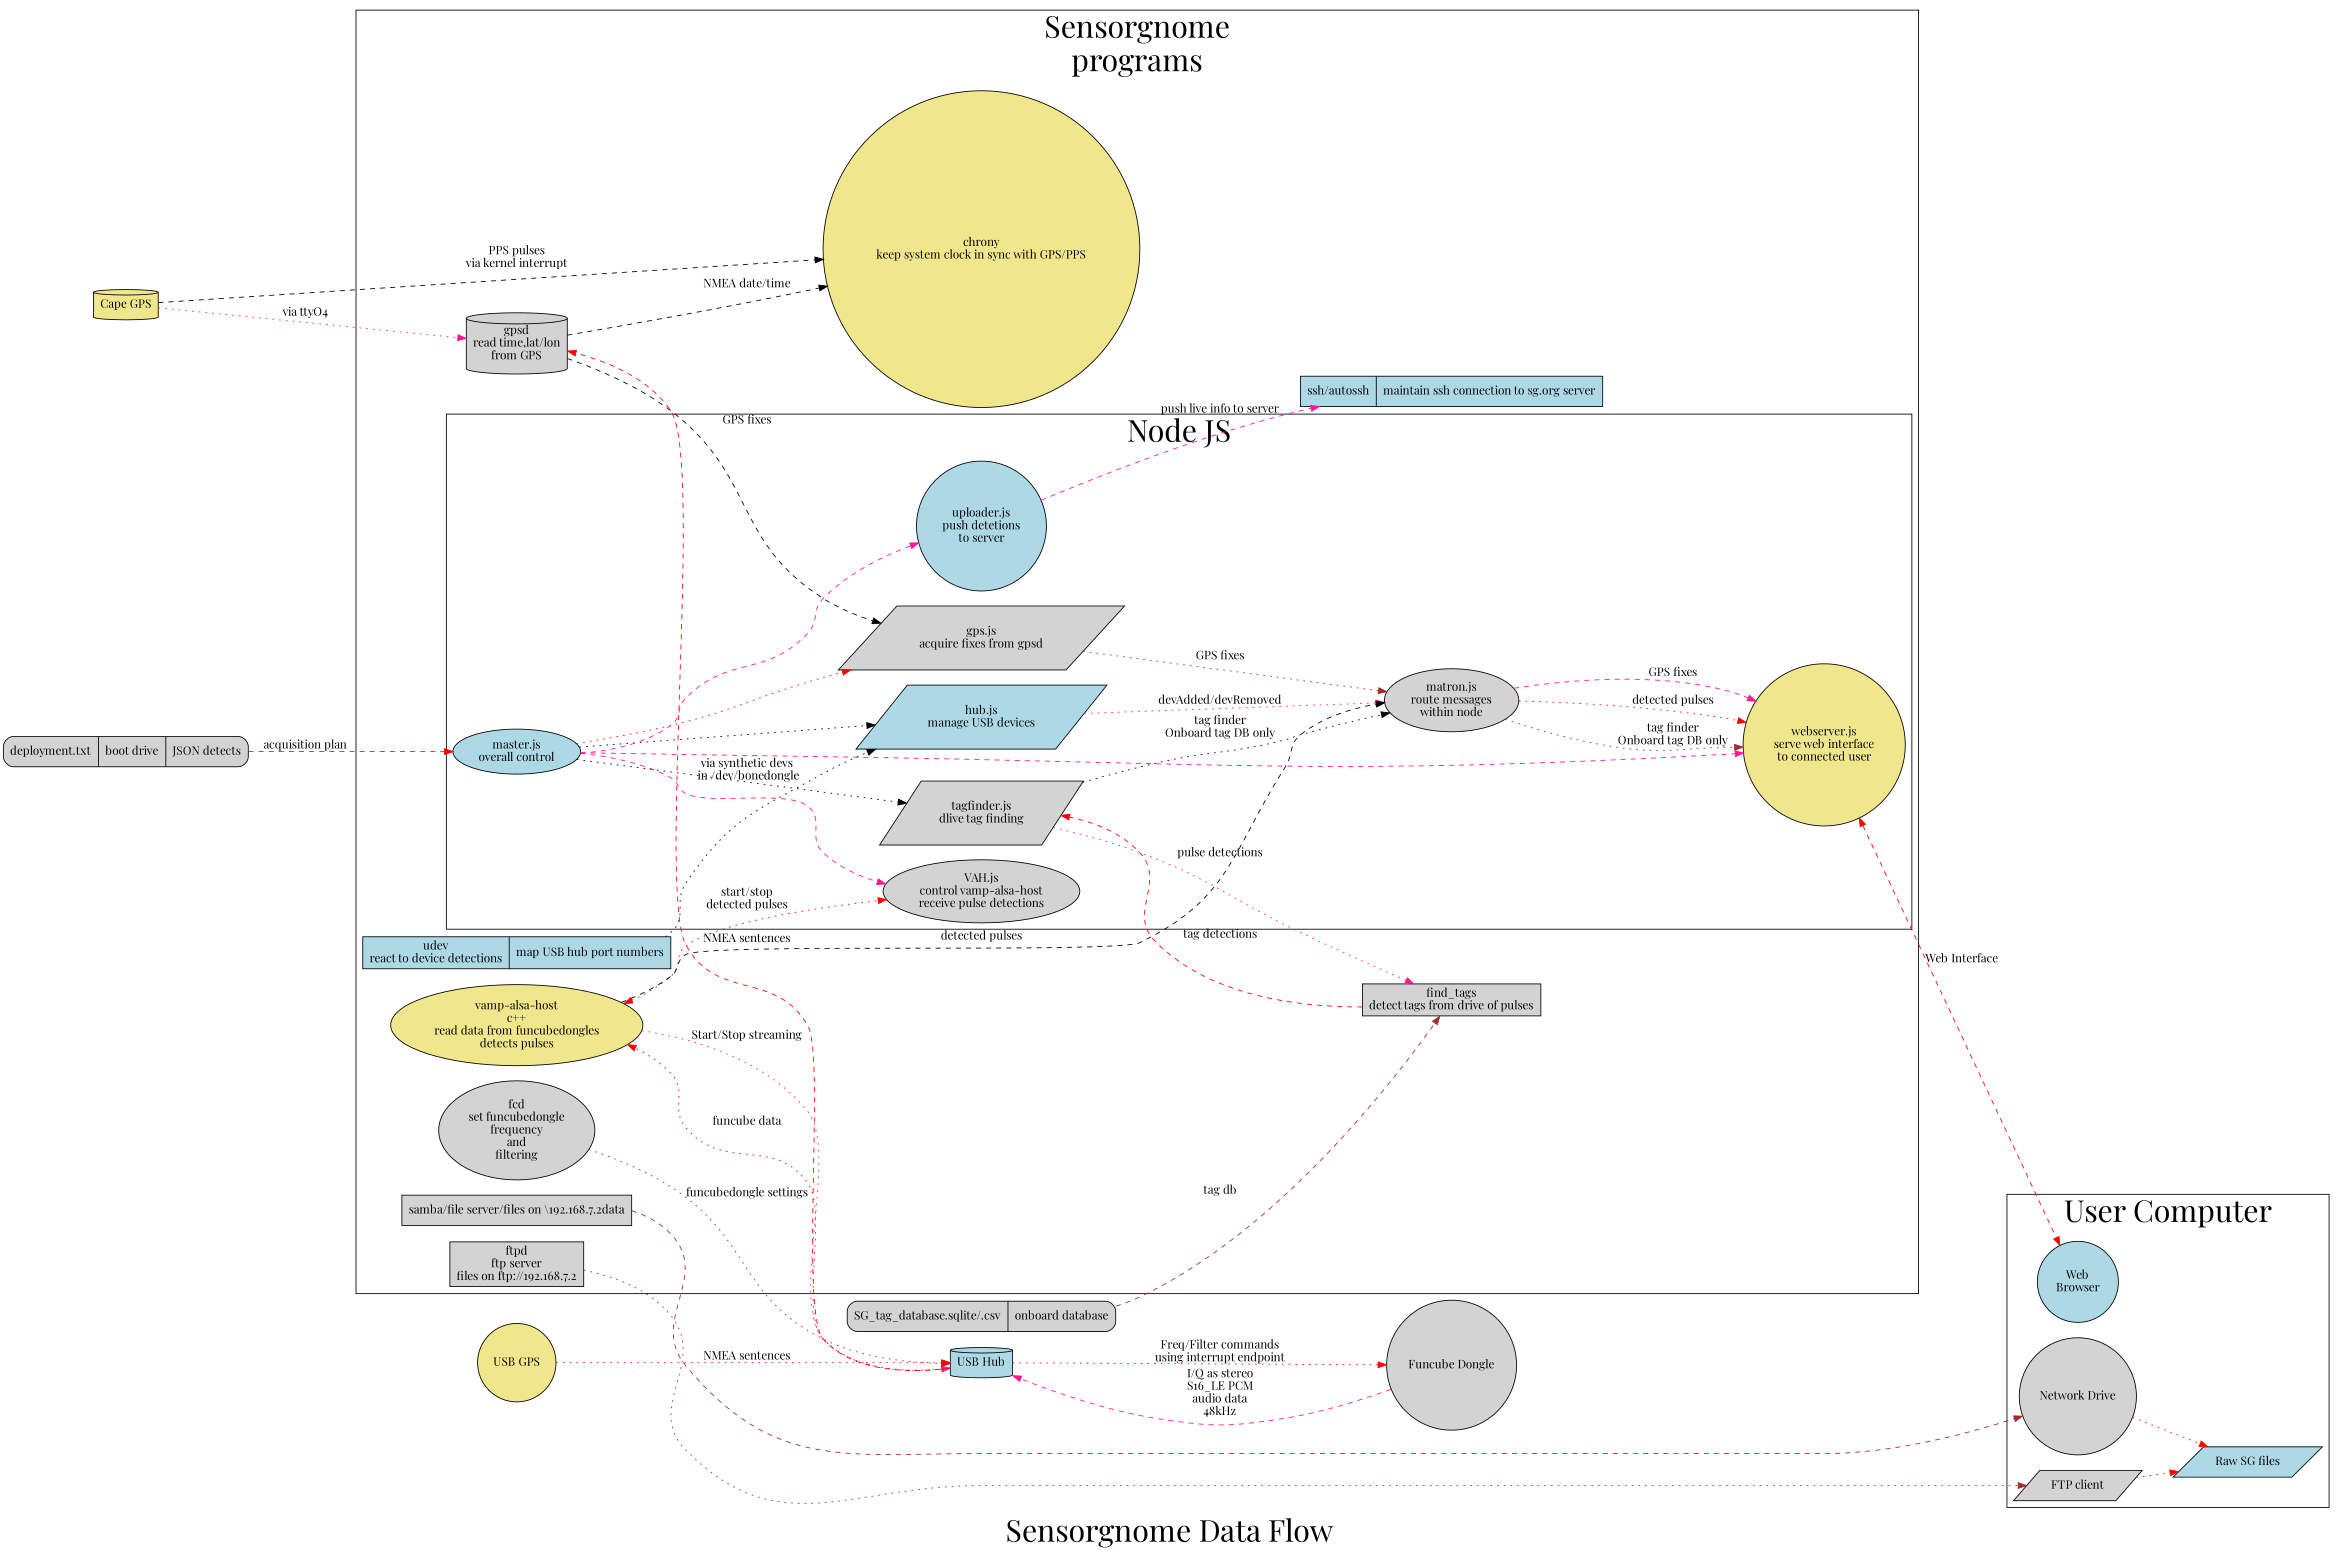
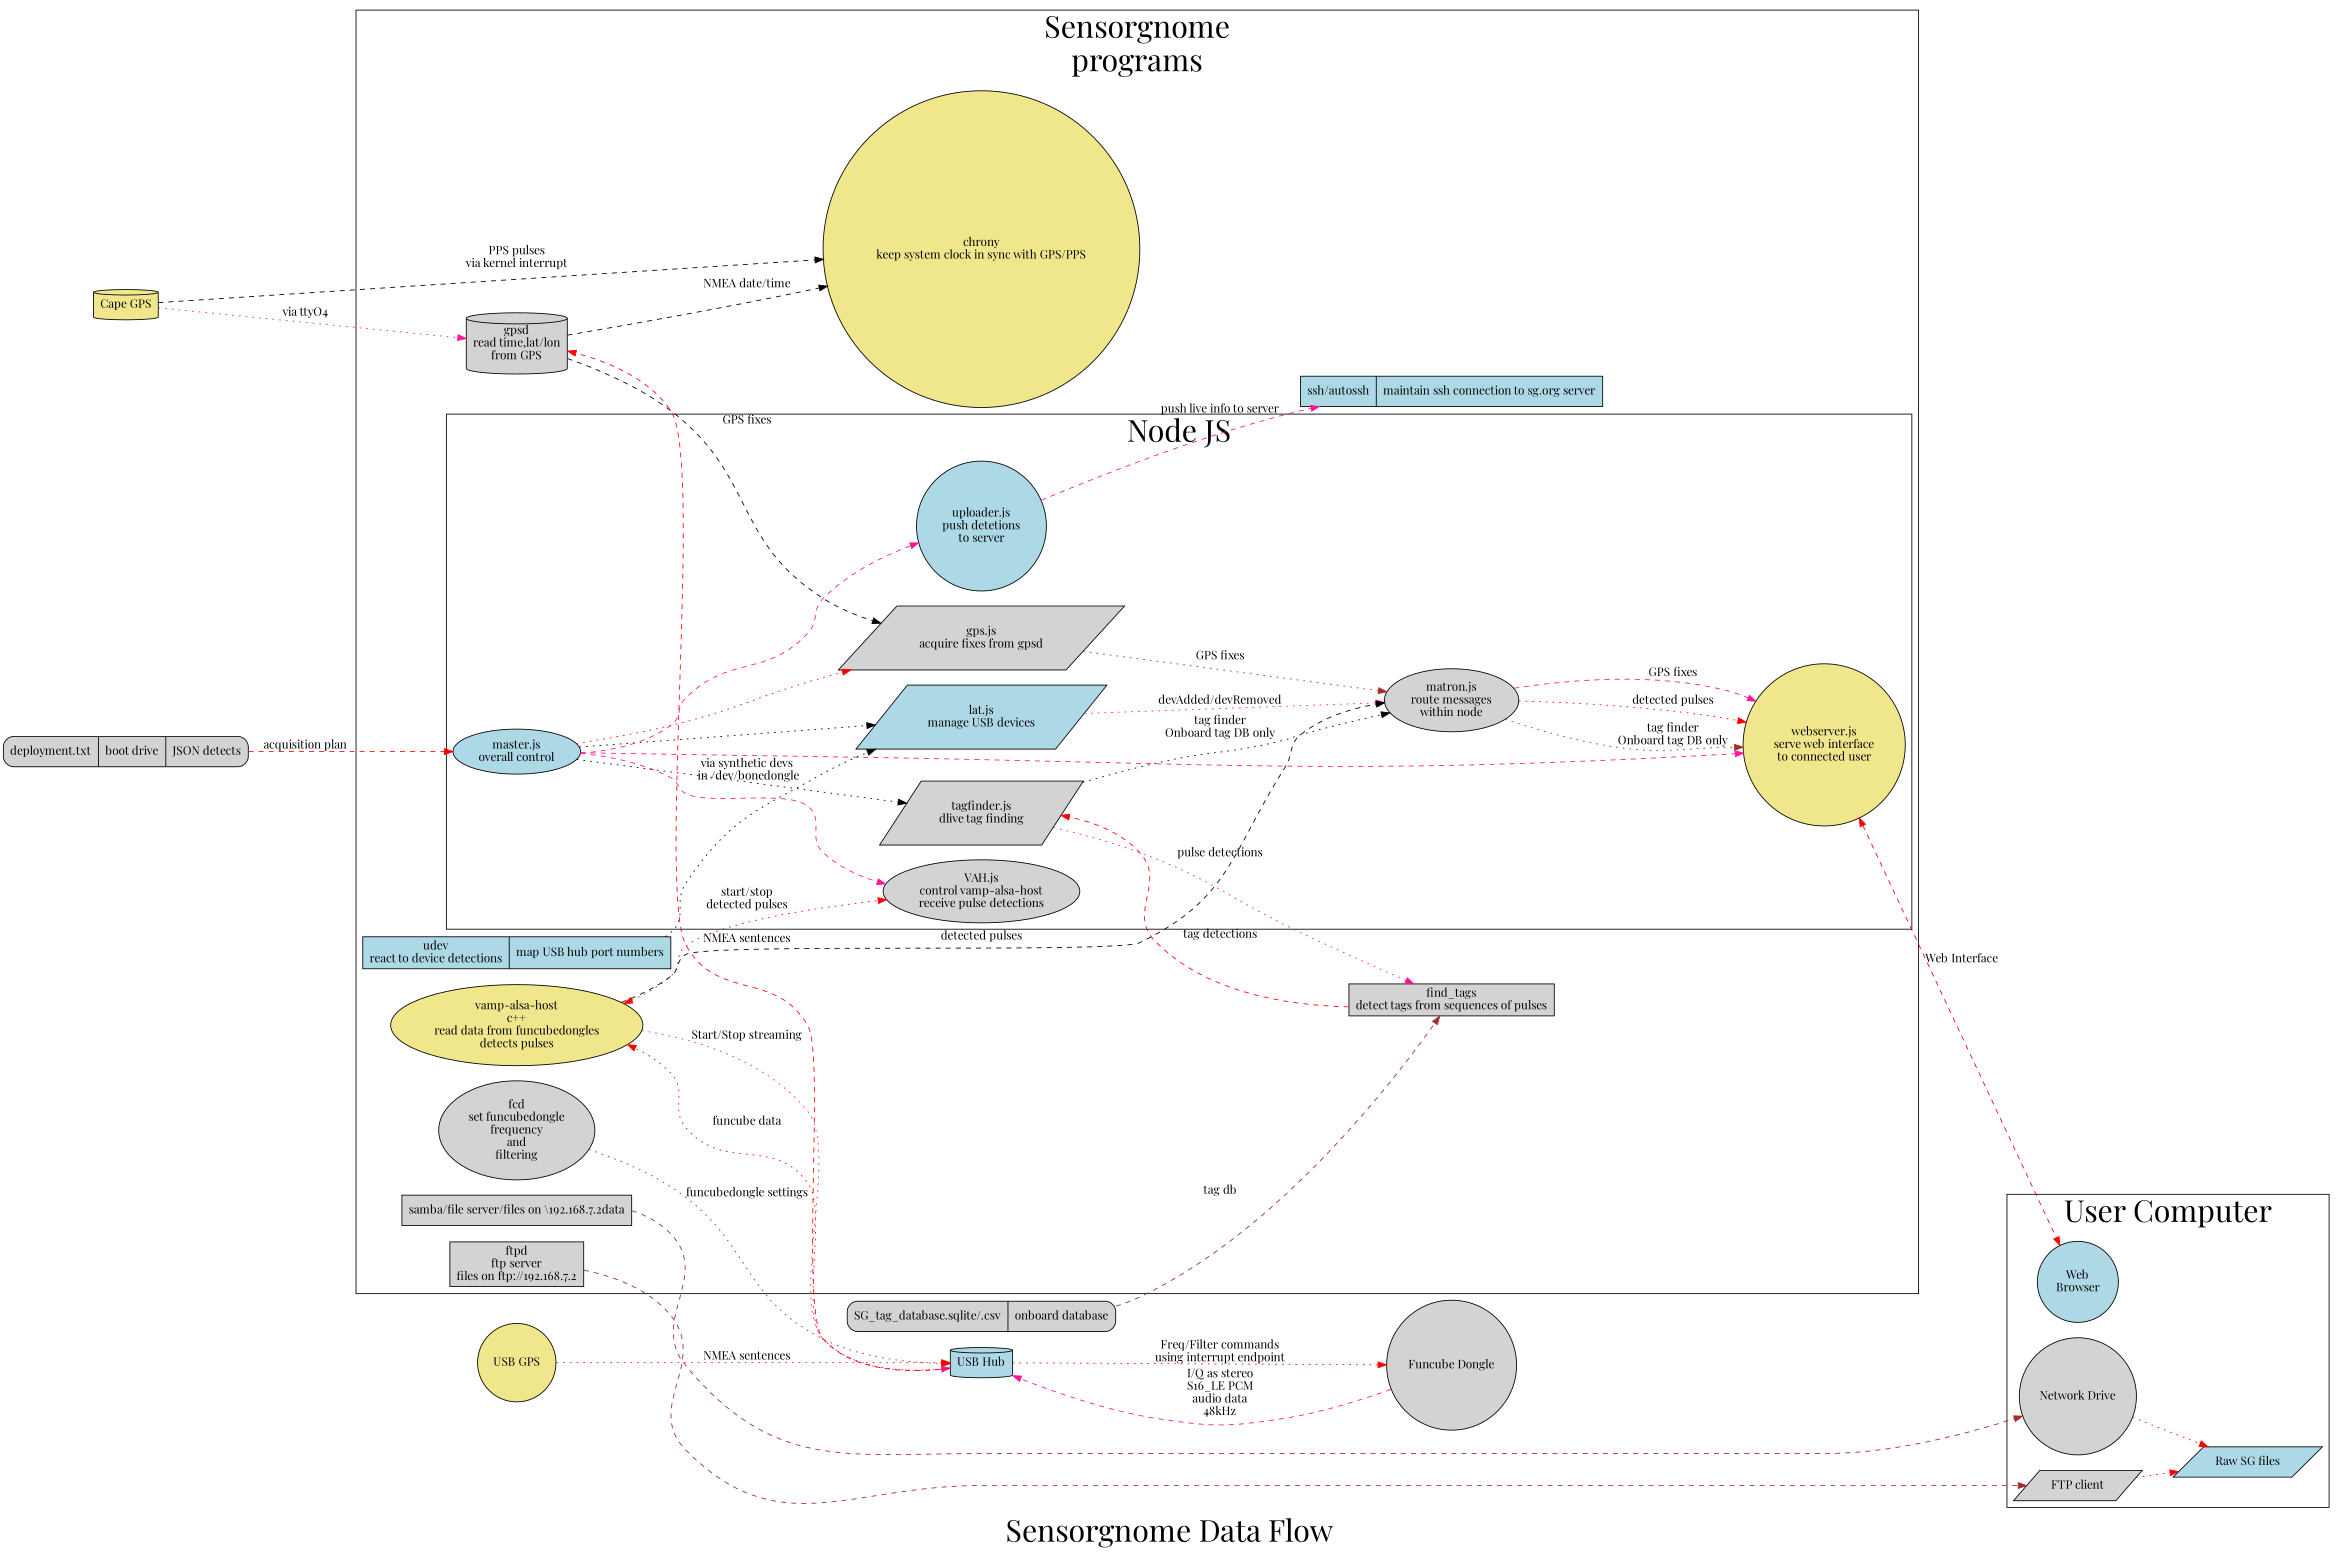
(981, 717) -> (981, 717)
(1452, 1006) -> (1452, 1006)
(1223, 1486) -> (1223, 1486)
